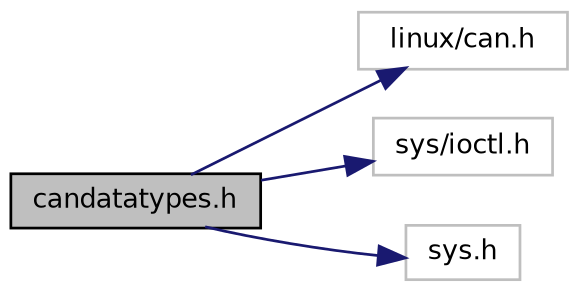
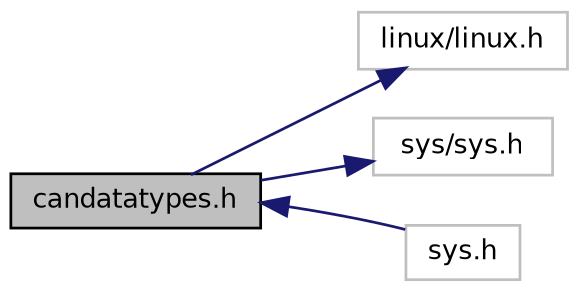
(463, 41) -> (463, 41)
(463, 147) -> (463, 147)
(291, 244) -> (347, 217)
